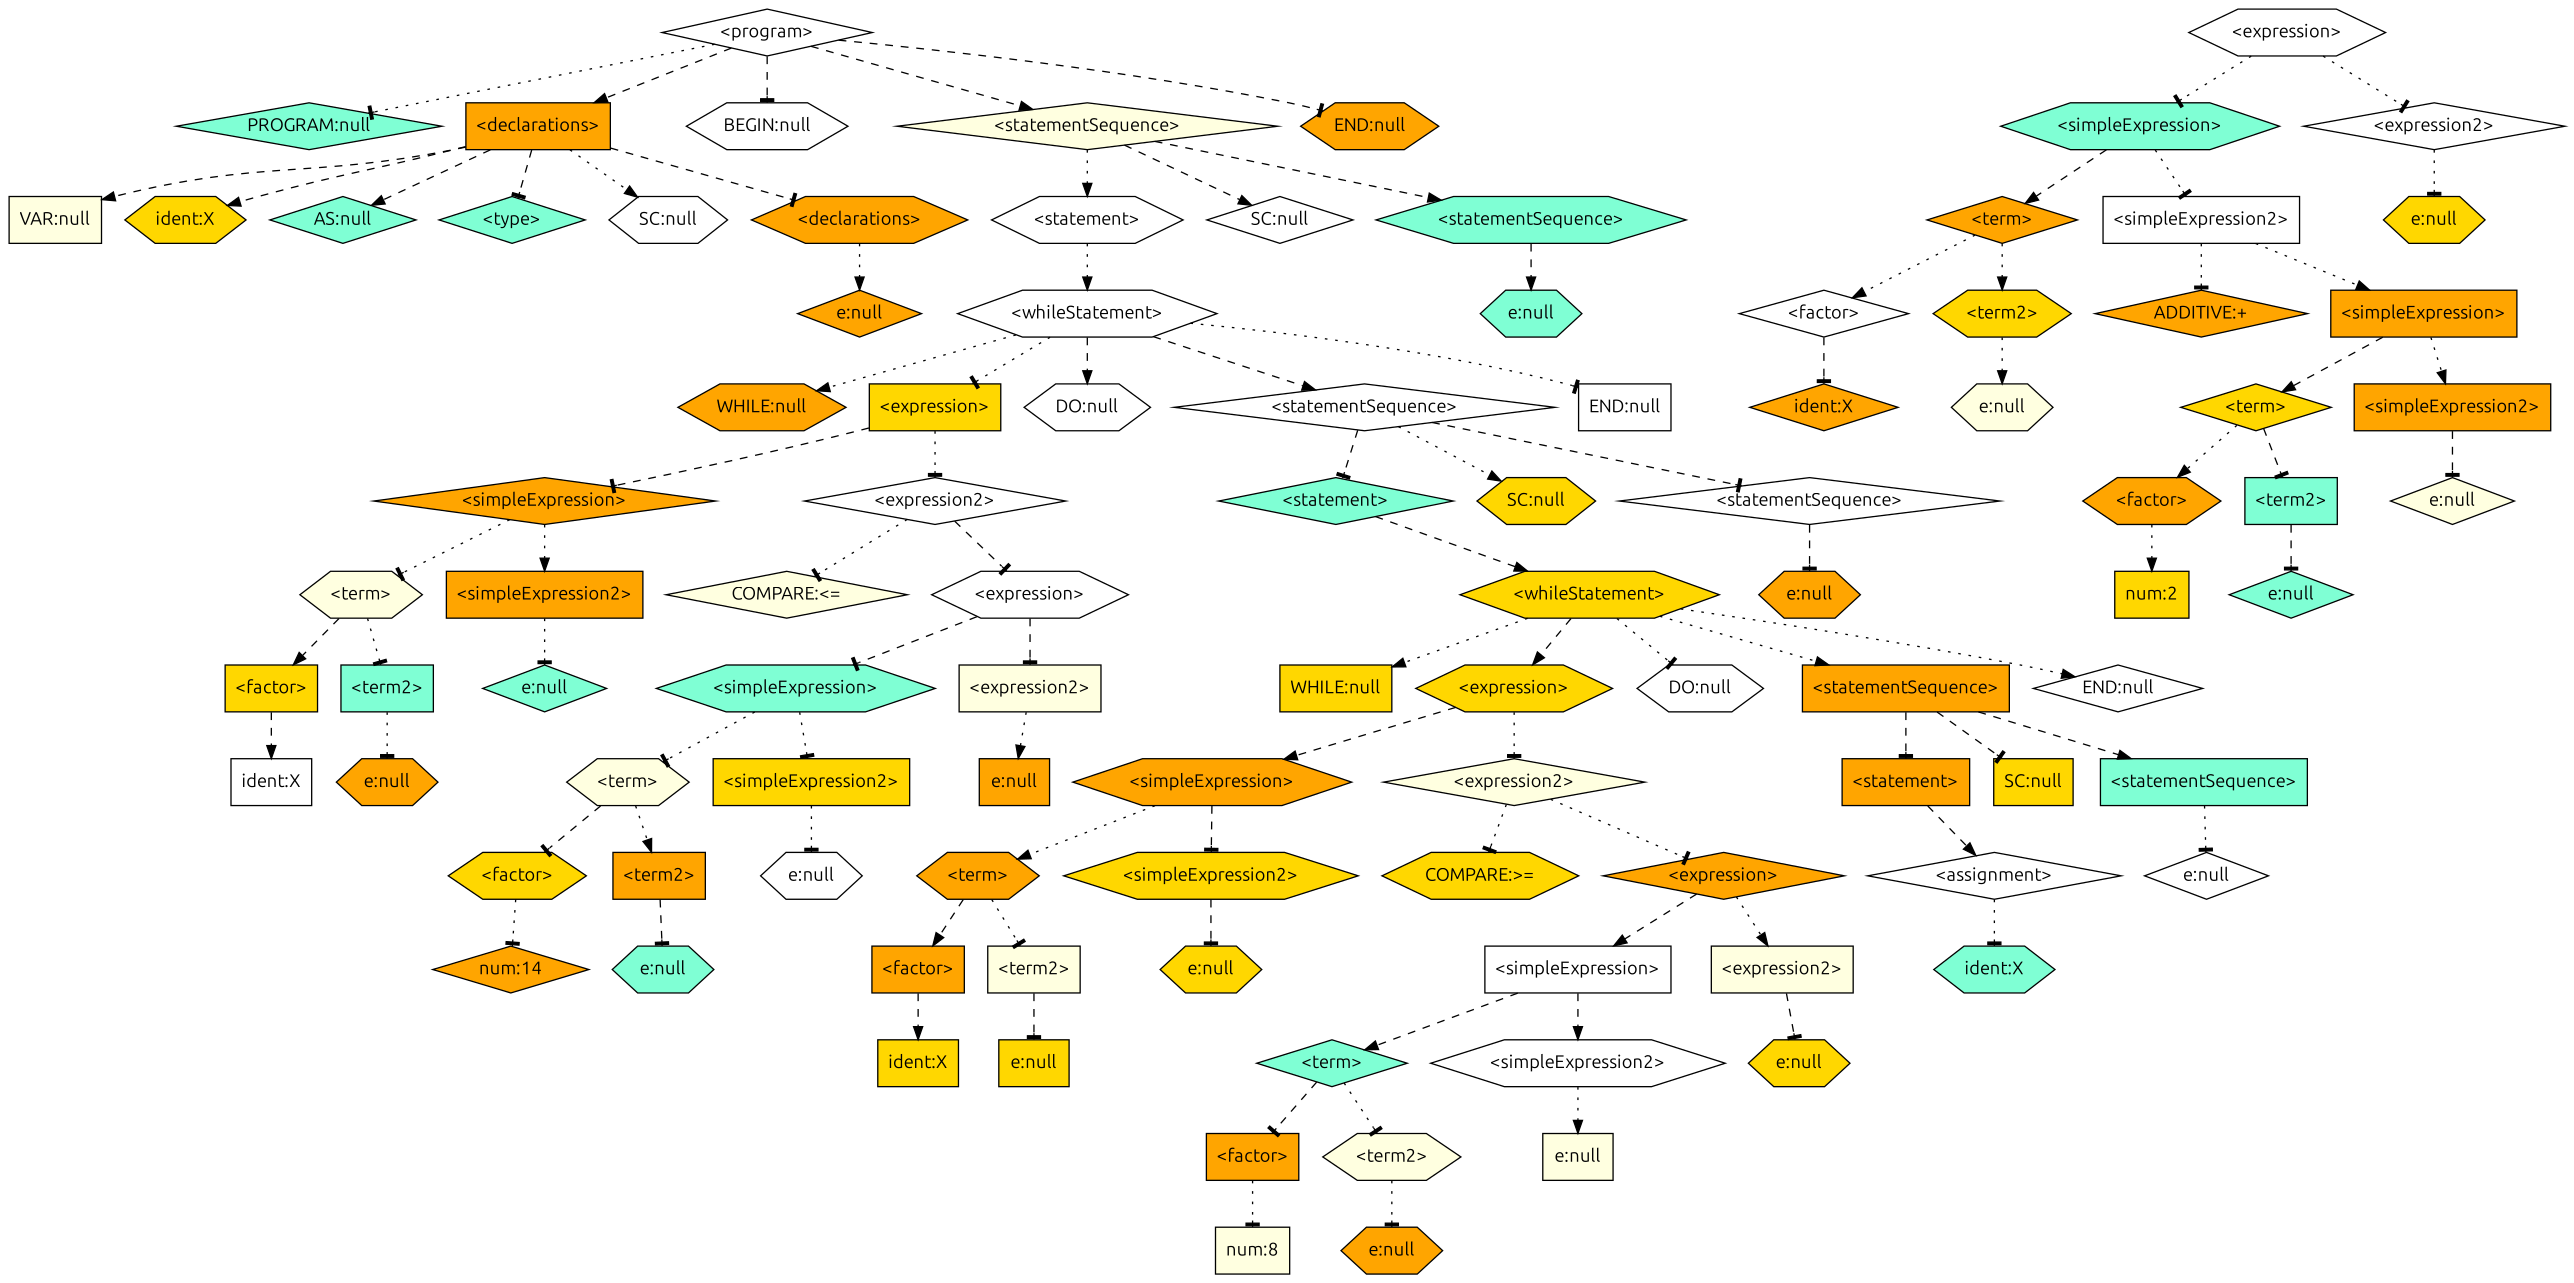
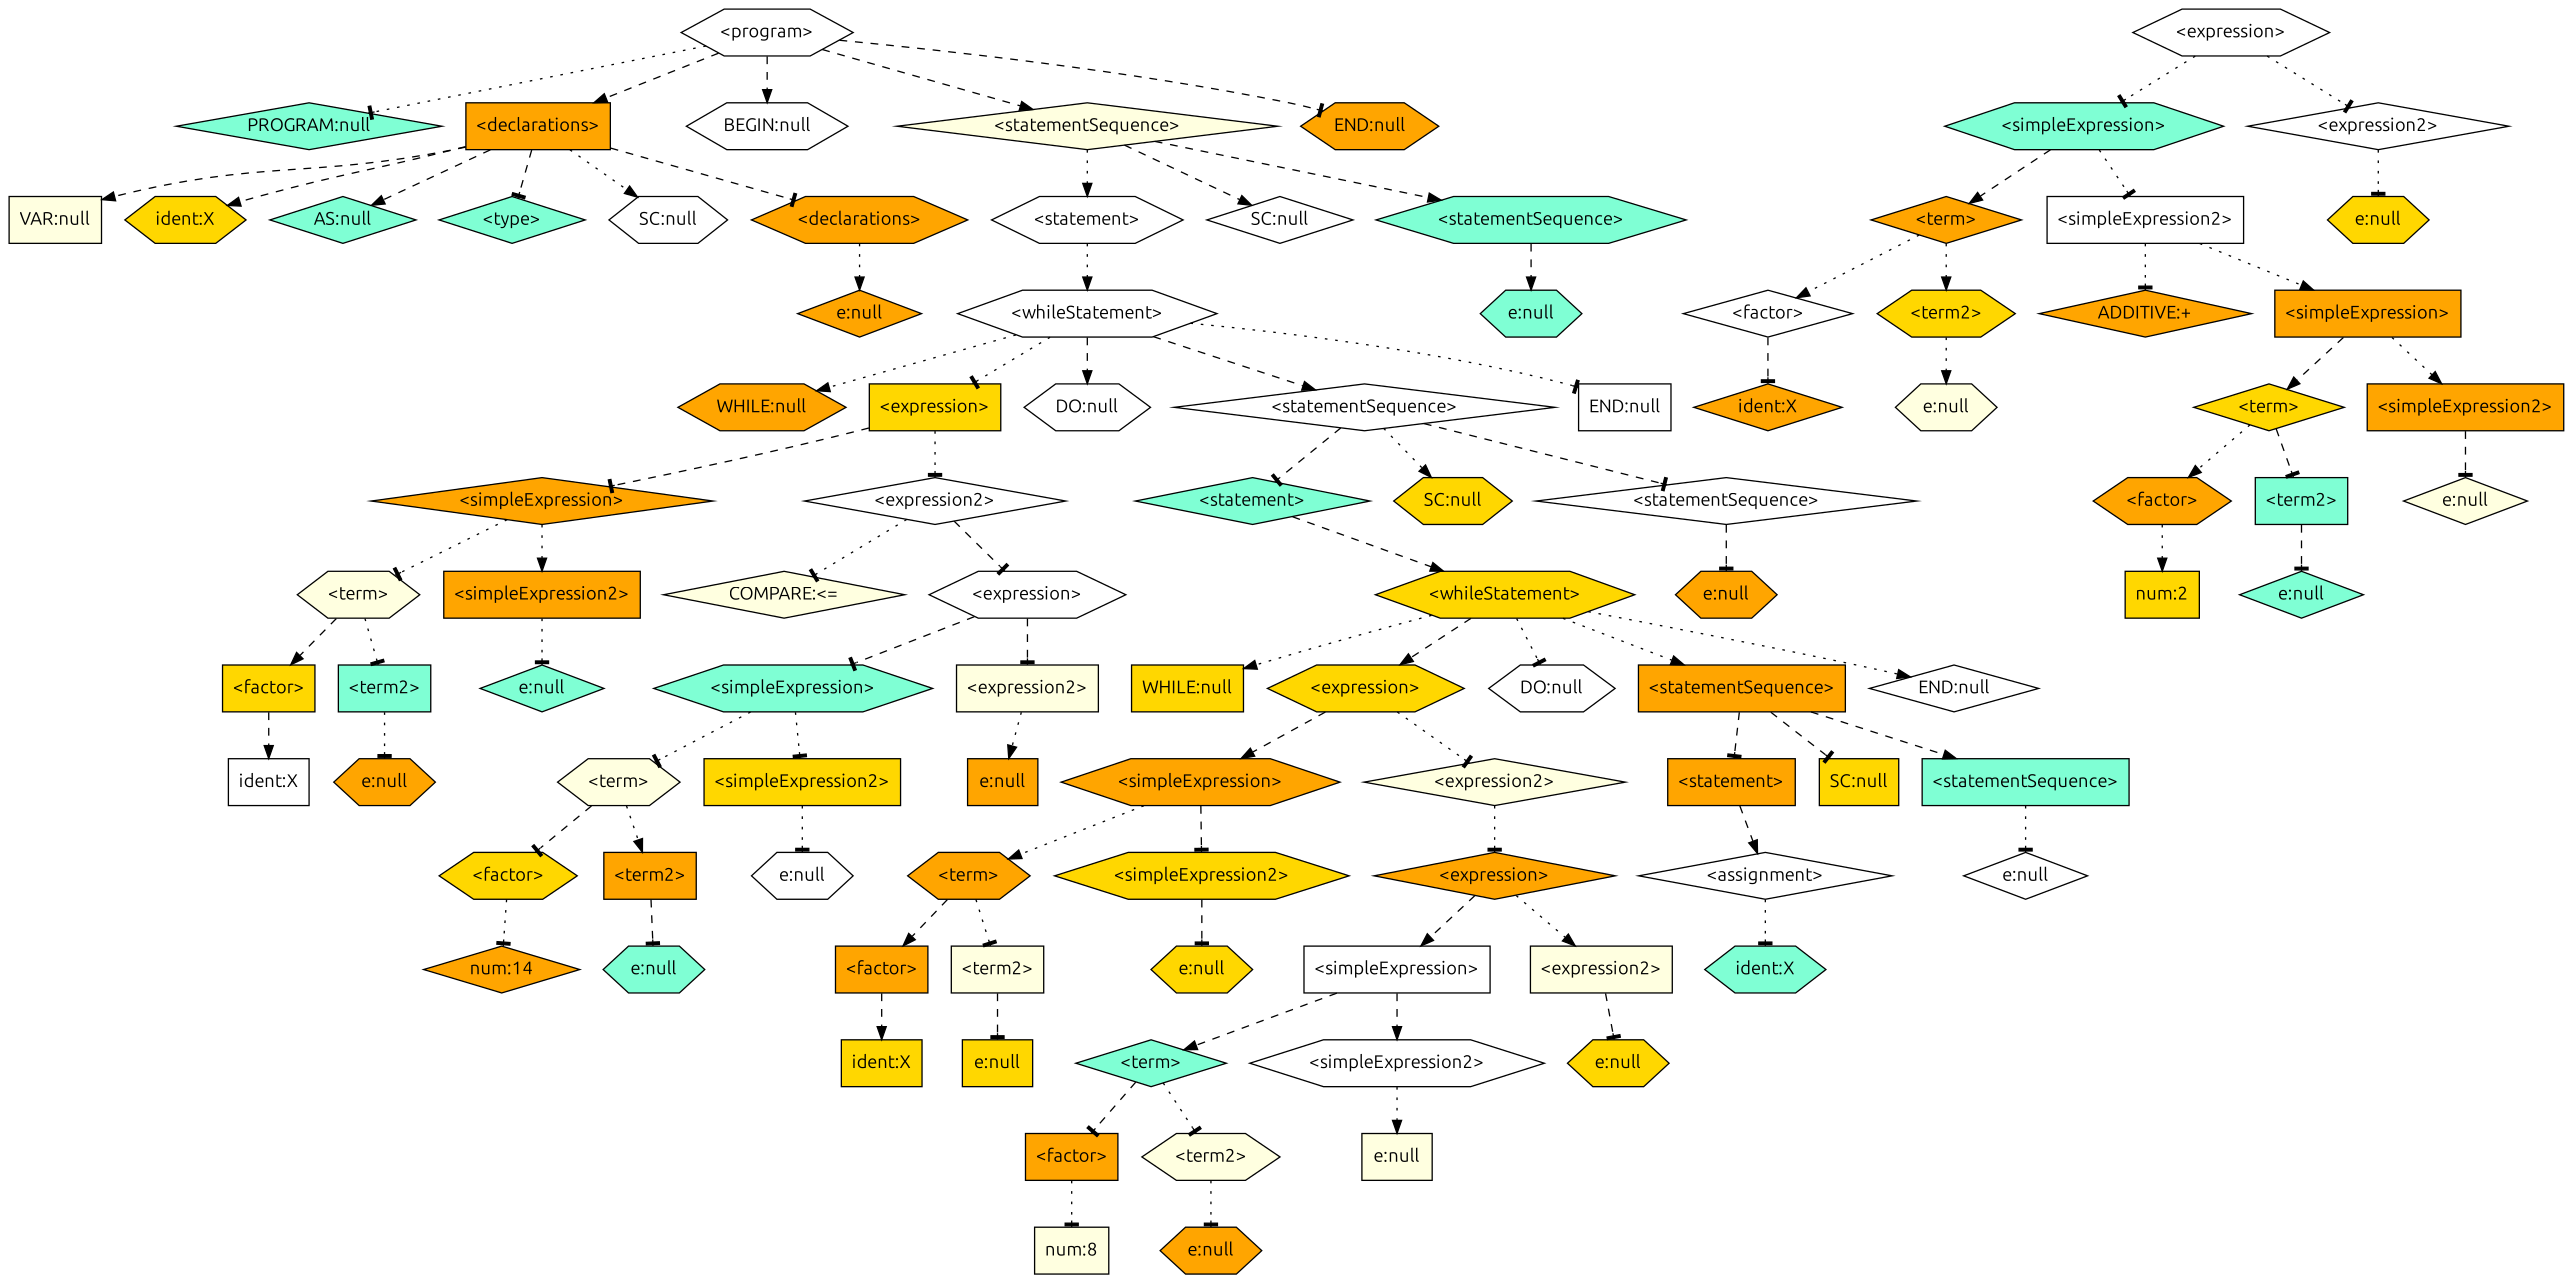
(767, 33) -> (767, 33)
(767, 76) -> (767, 73)
(1480, 876) -> none
